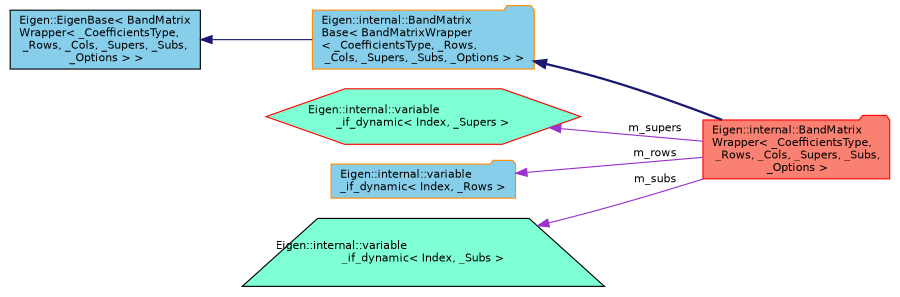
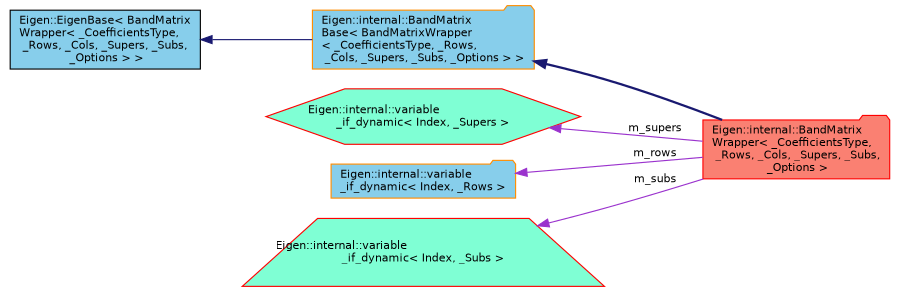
(423, 252) -> (423, 252)
